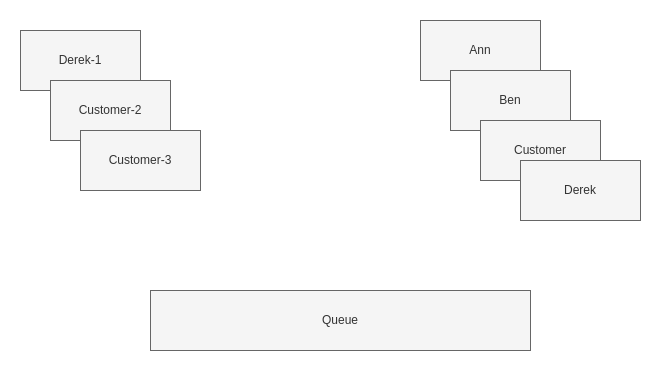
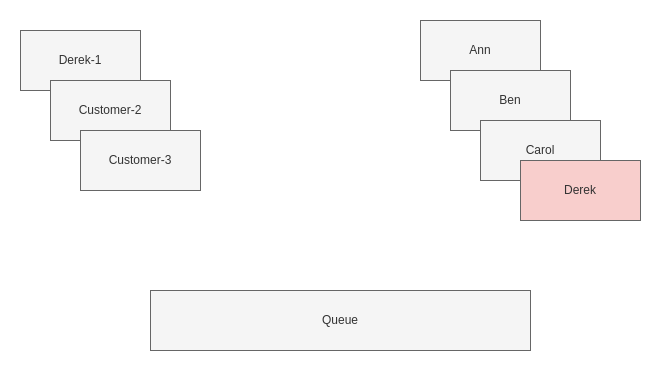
(541, 151) -> (541, 151)
(581, 191) -> (581, 191)
